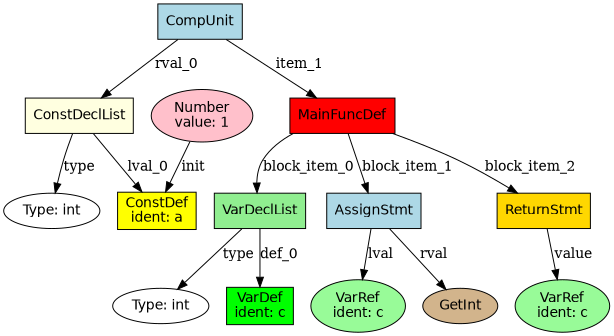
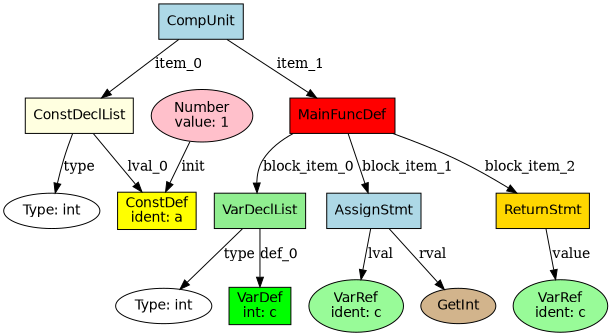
(177, 64) -> (179, 64)
(260, 306) -> (260, 306)
